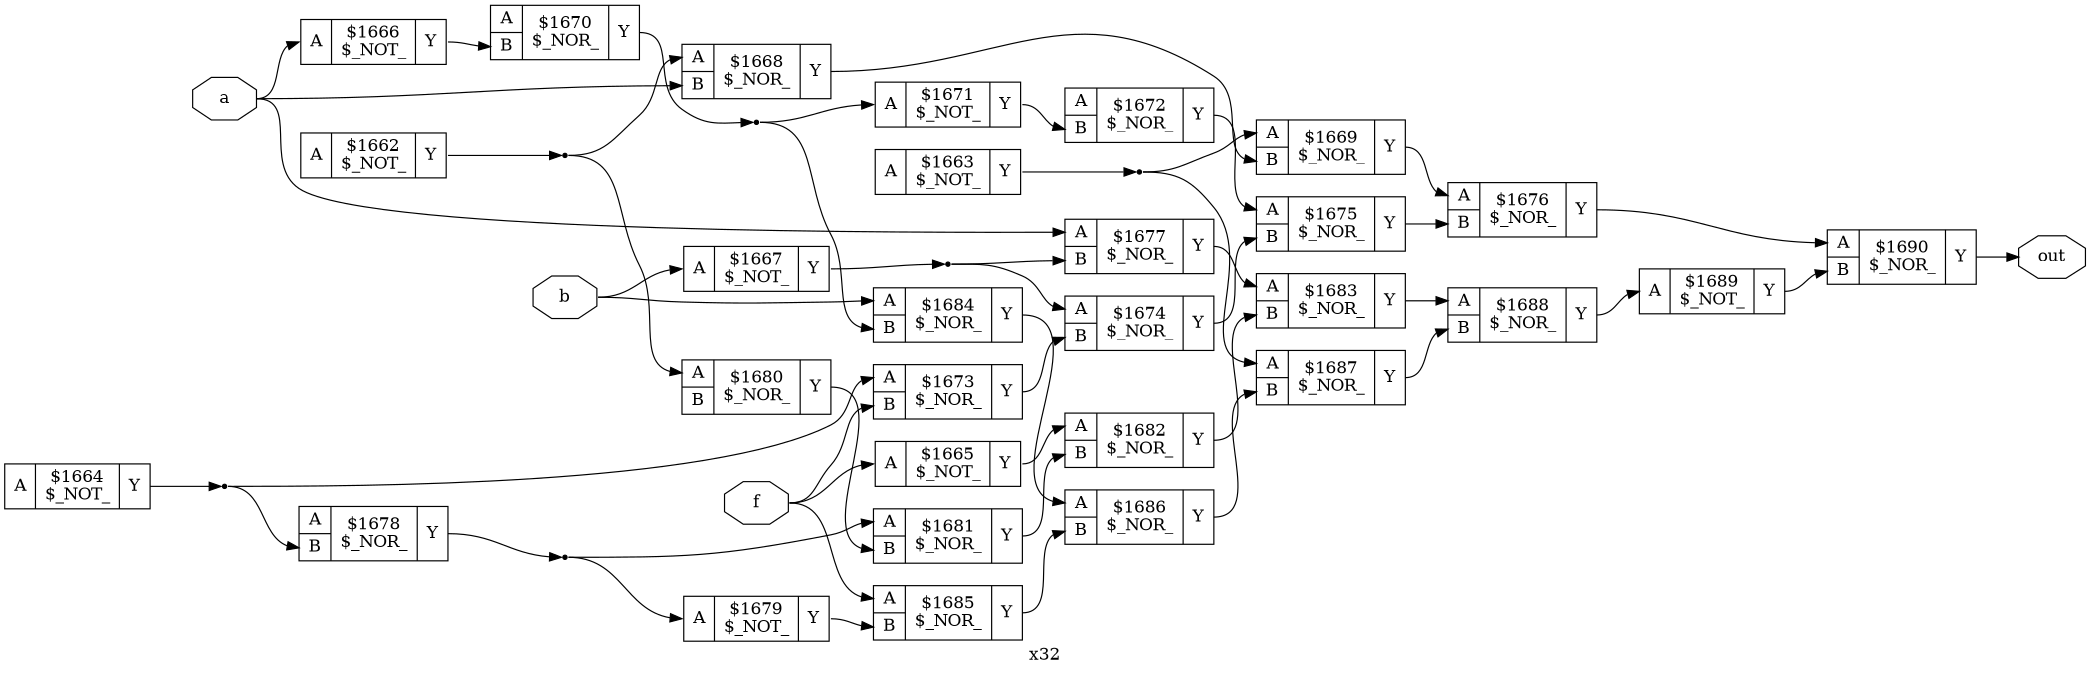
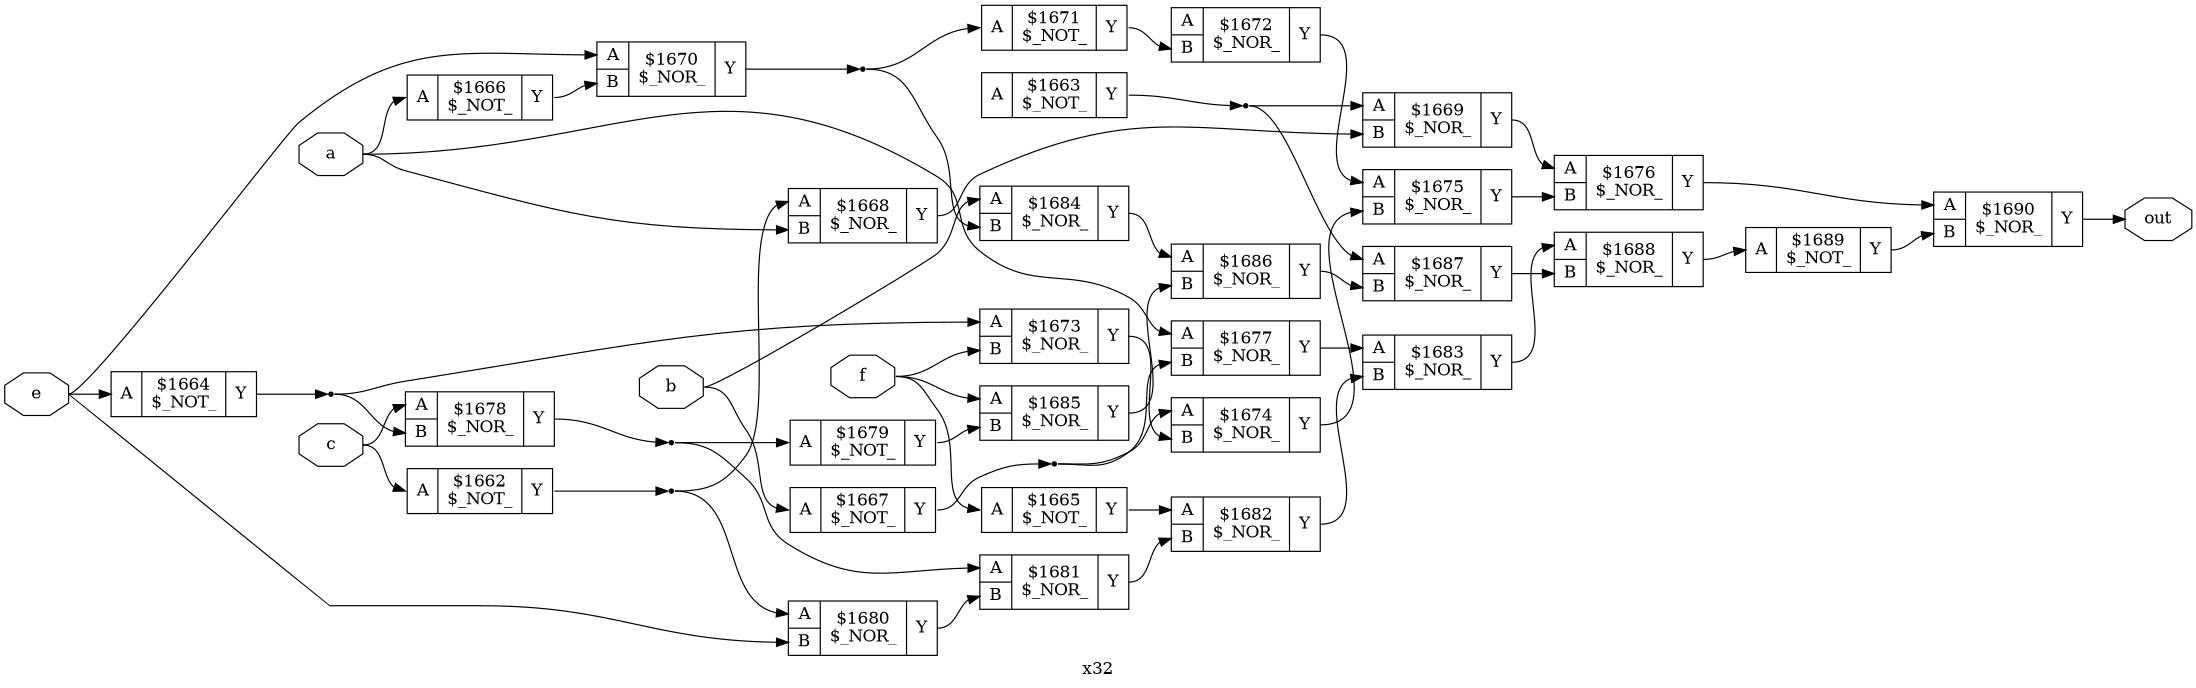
none -> (37, 394)
none -> (331, 445)
